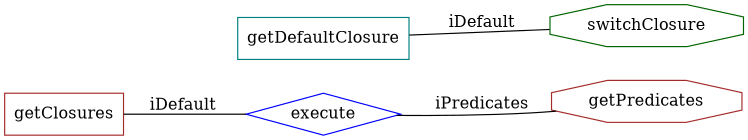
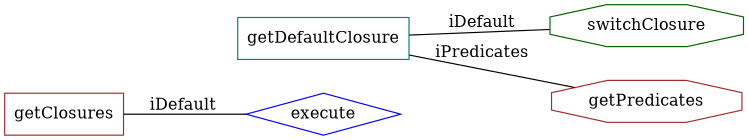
(476, 115) -> (492, 71)
